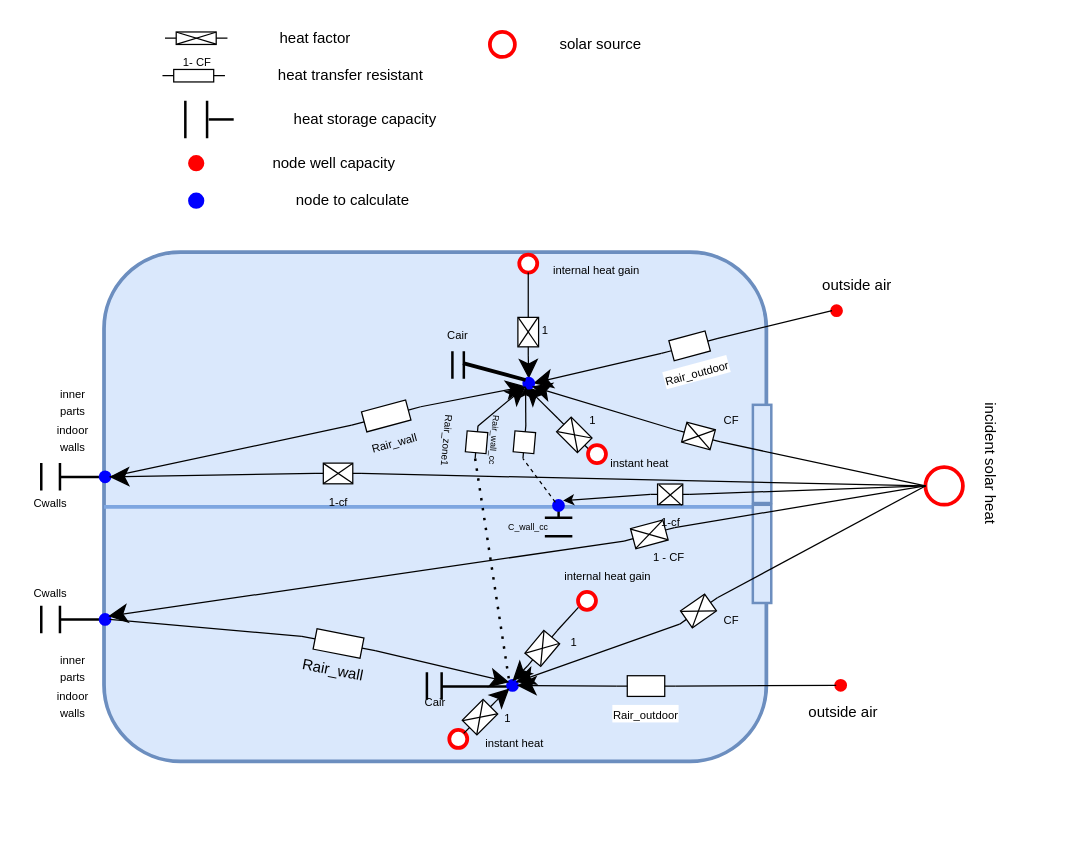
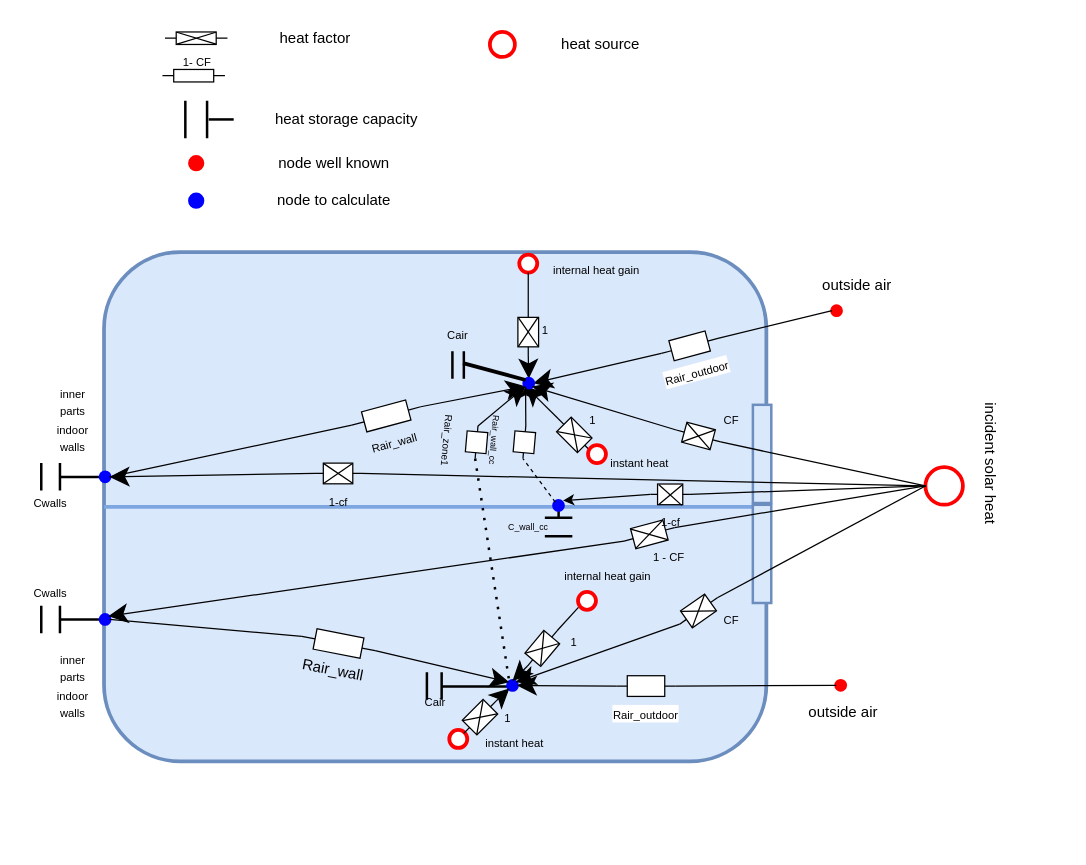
(597, 44) -> (597, 44)
(346, 76) -> none
(365, 119) -> (346, 119)
(334, 163) -> (334, 163)
(353, 201) -> (334, 201)
